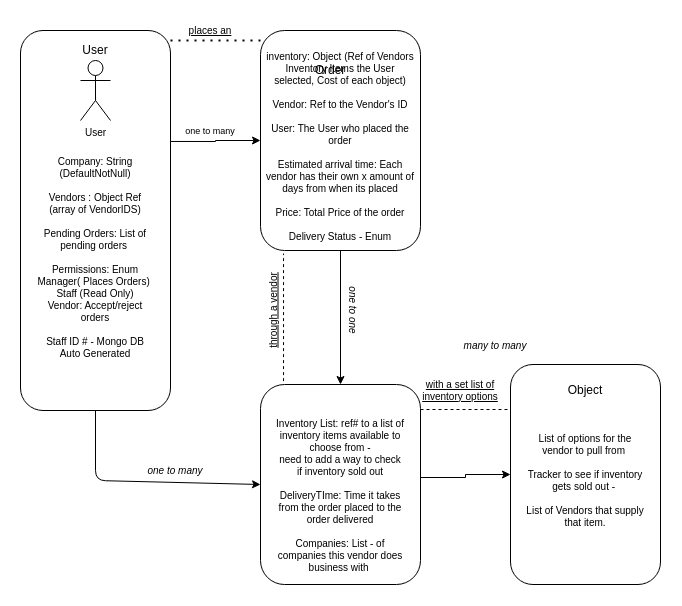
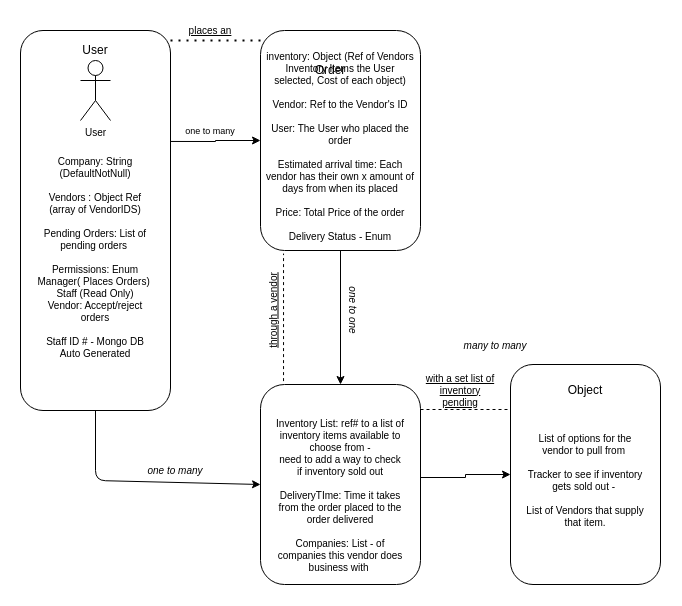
(461, 391) -> (461, 391)
